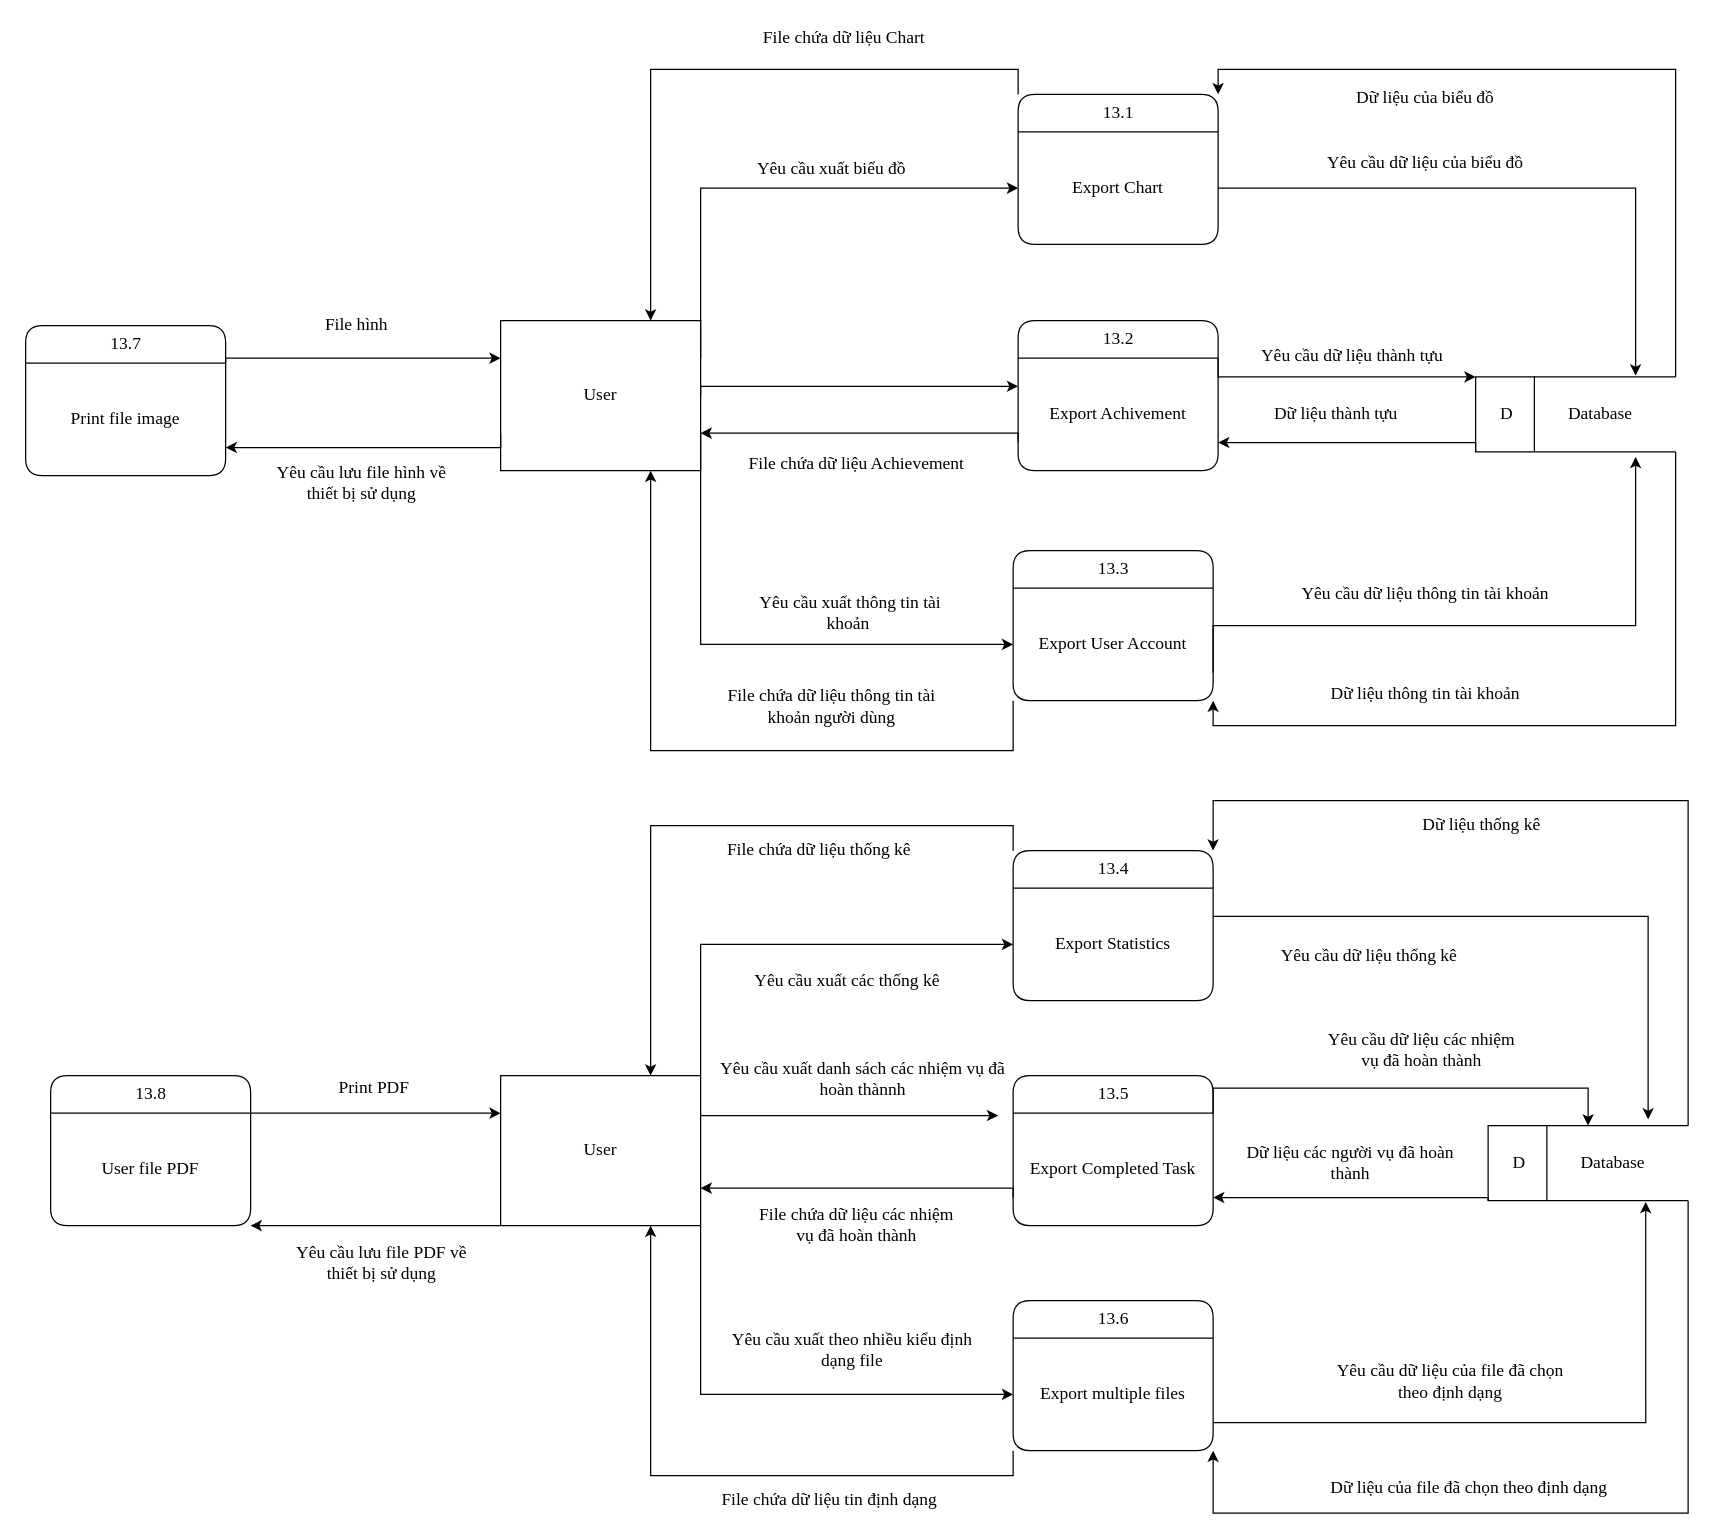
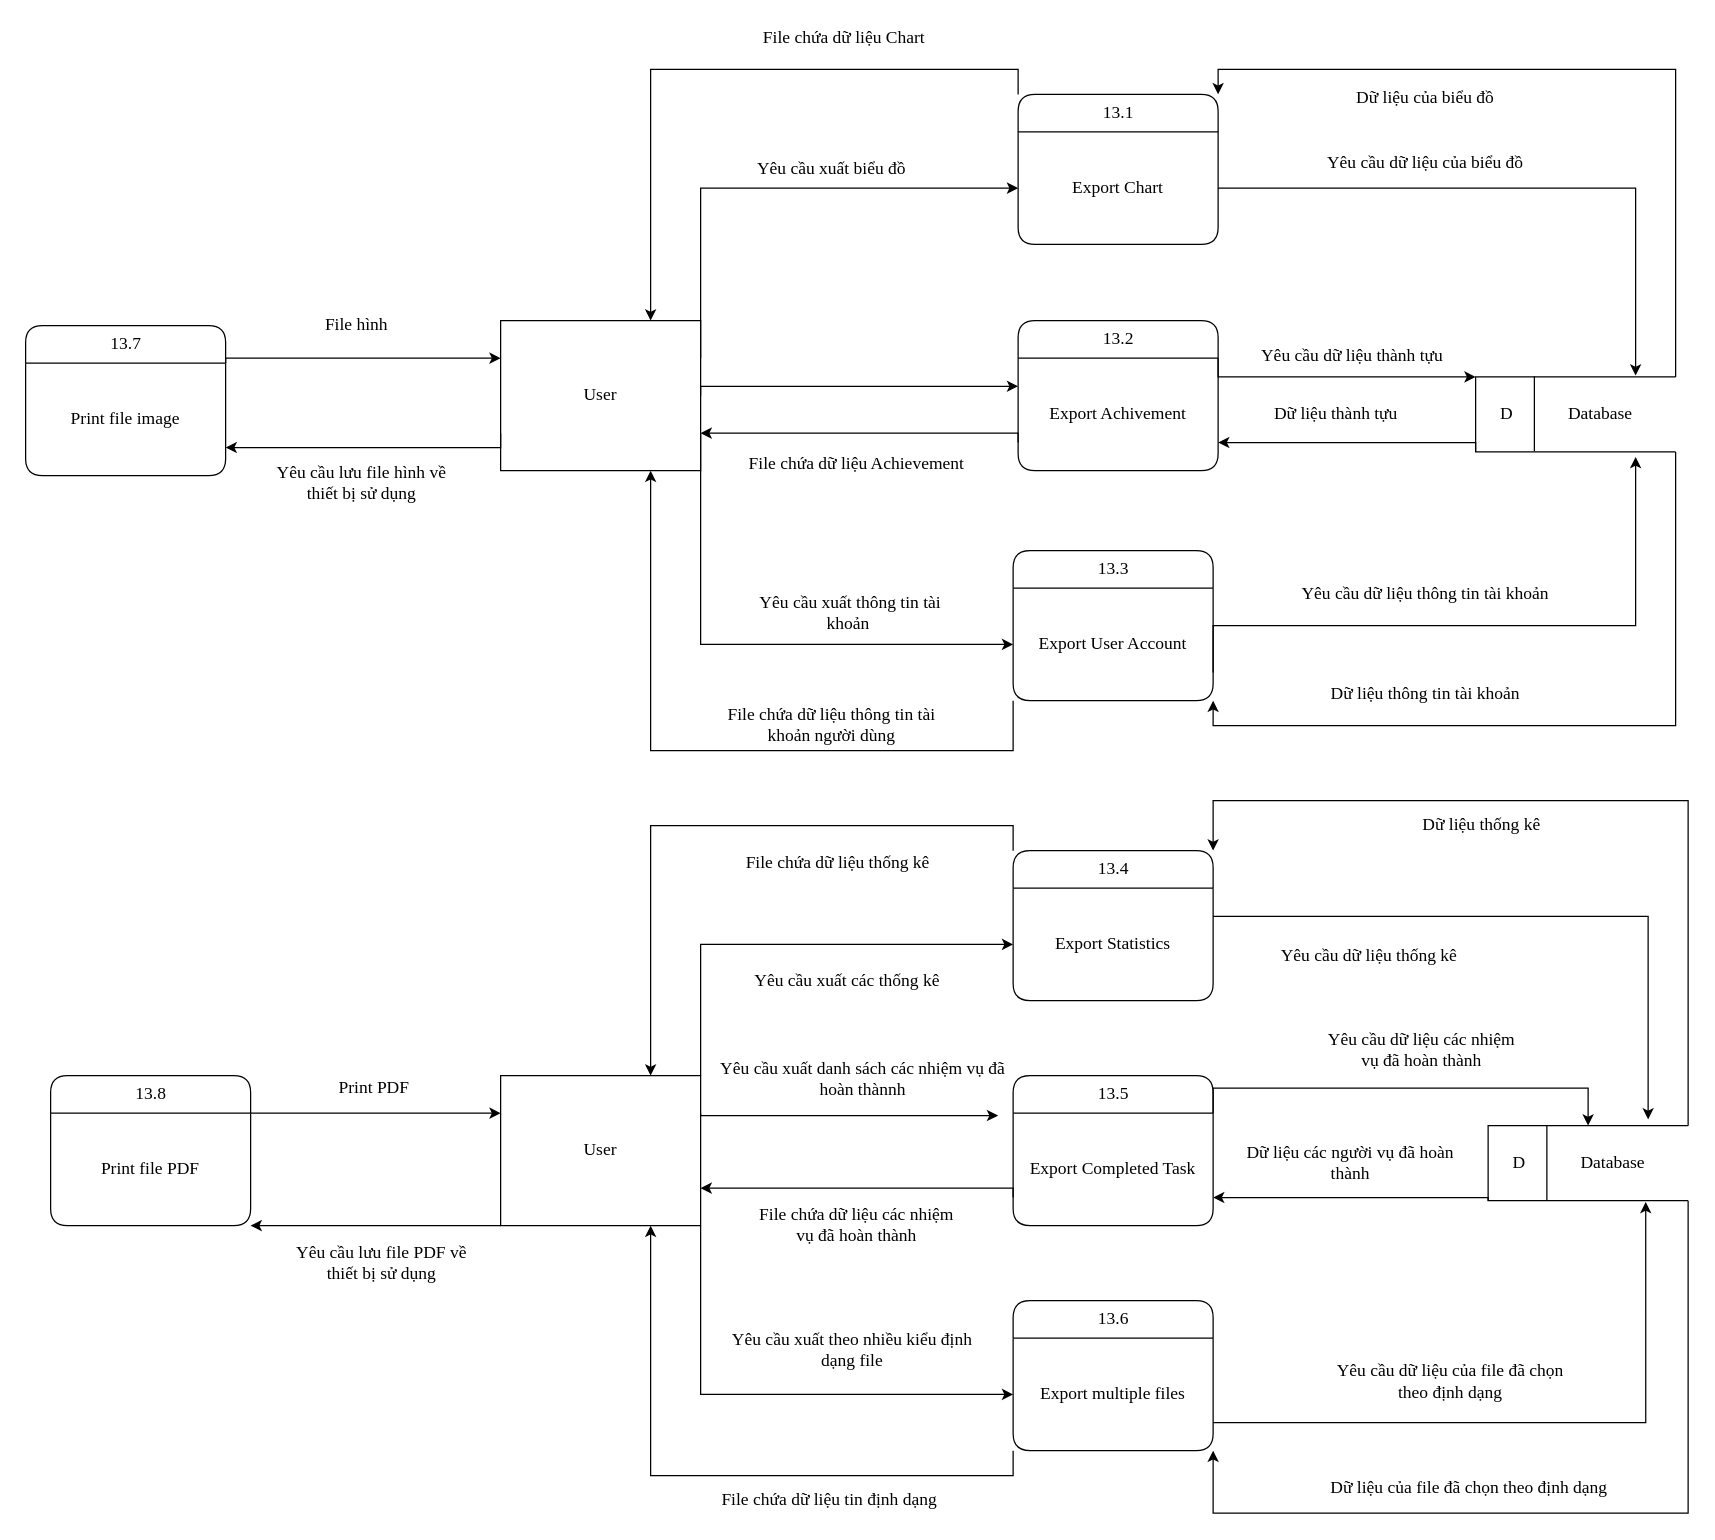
(832, 707) -> (832, 726)
(819, 851) -> (838, 863)
(151, 1169) -> (151, 1169)
